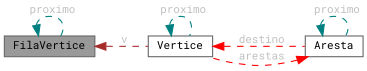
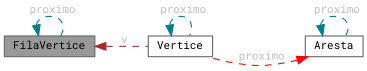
(264, 46) -> none
(259, 57) -> (259, 57)
